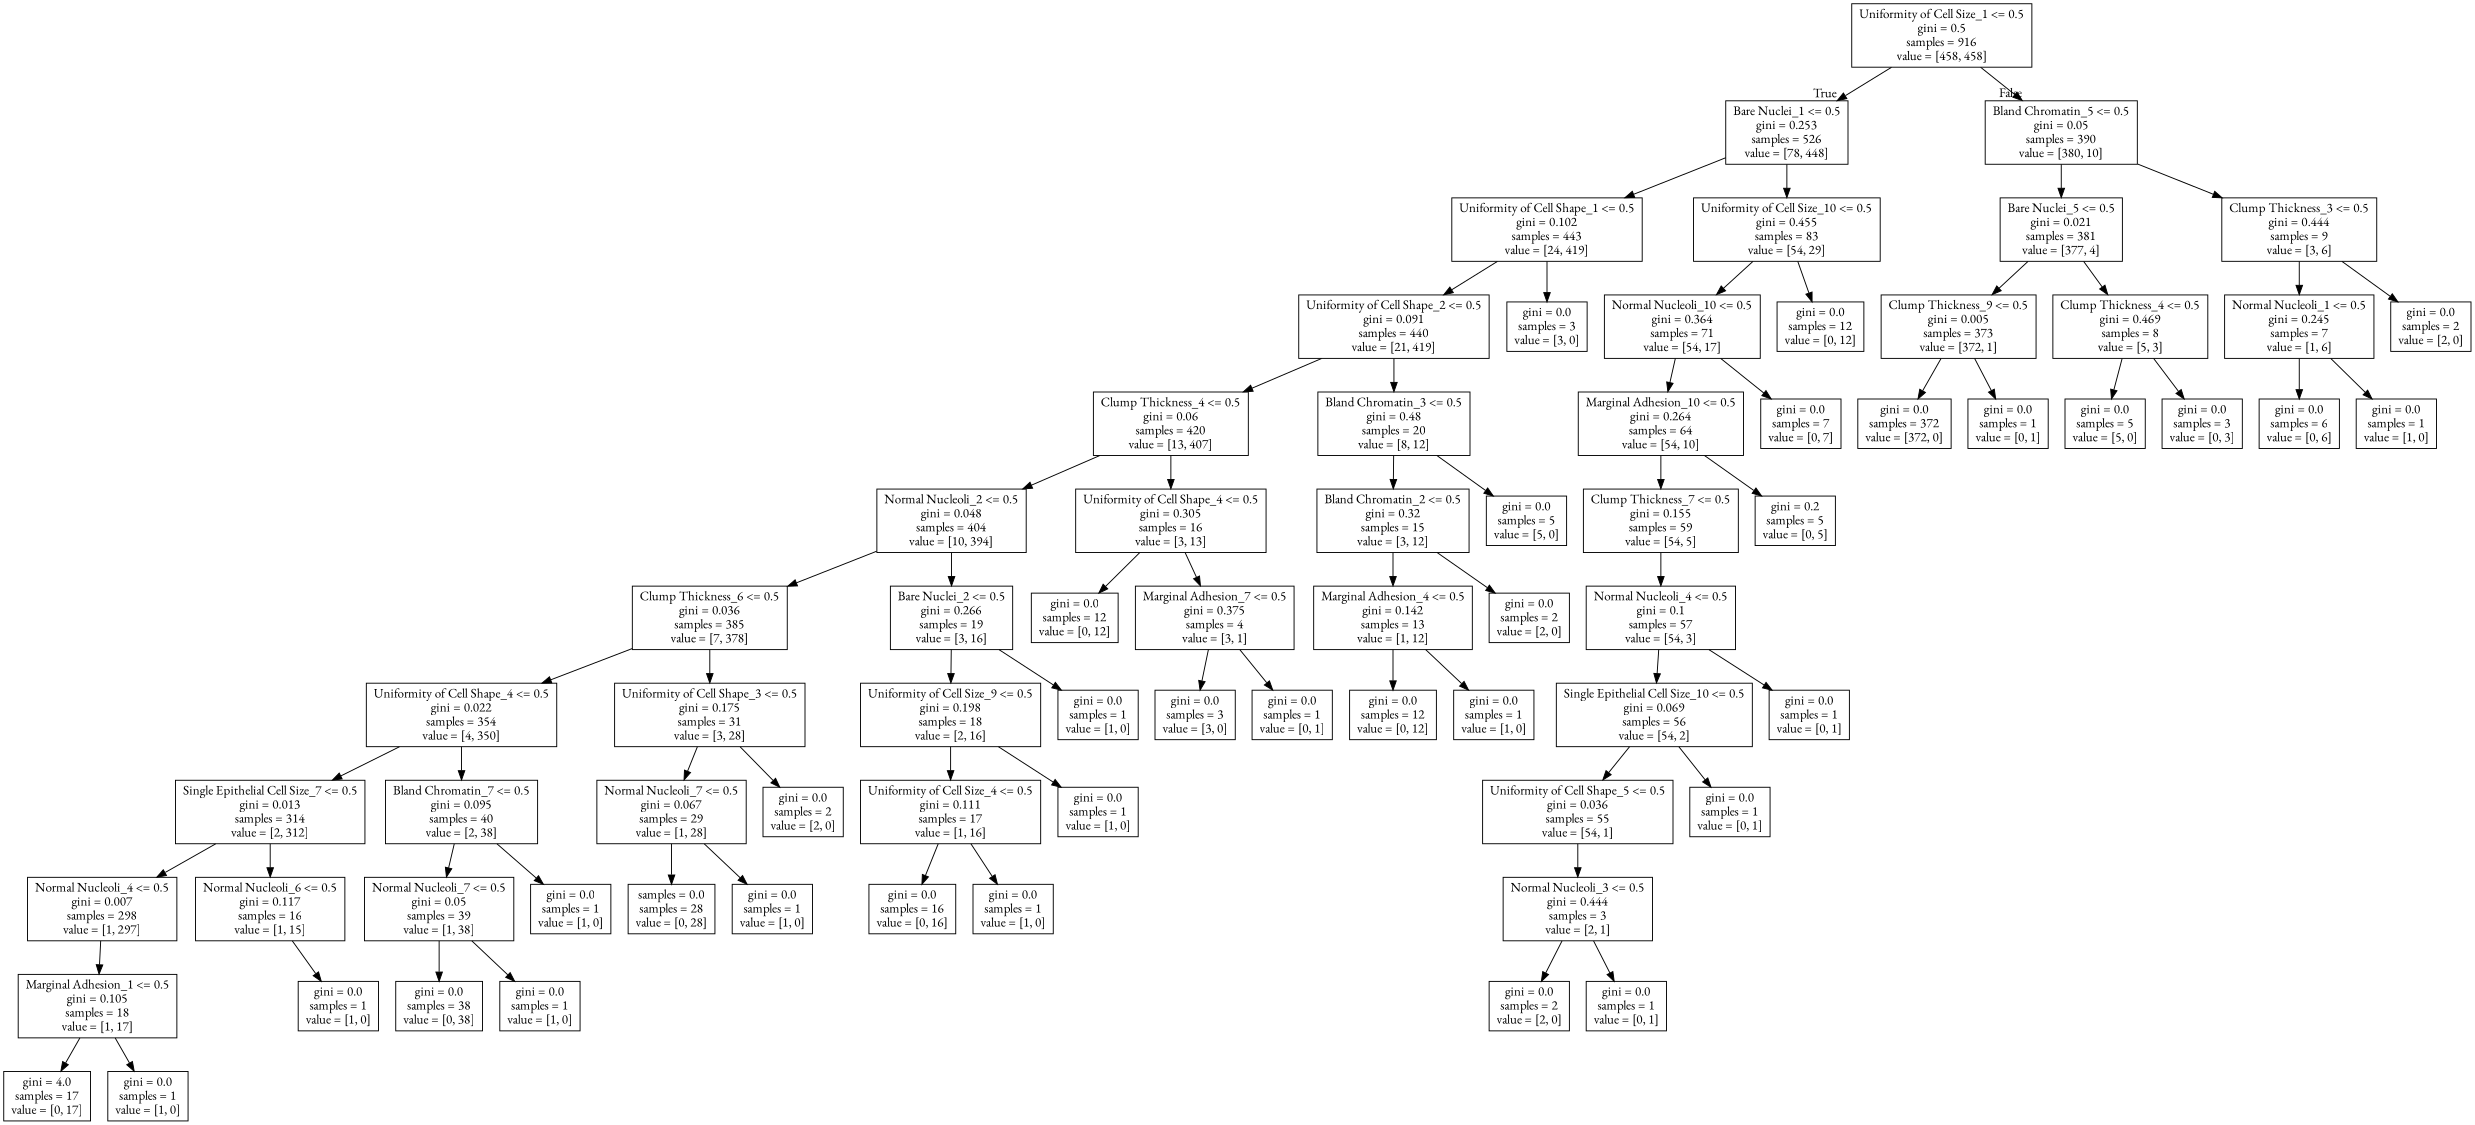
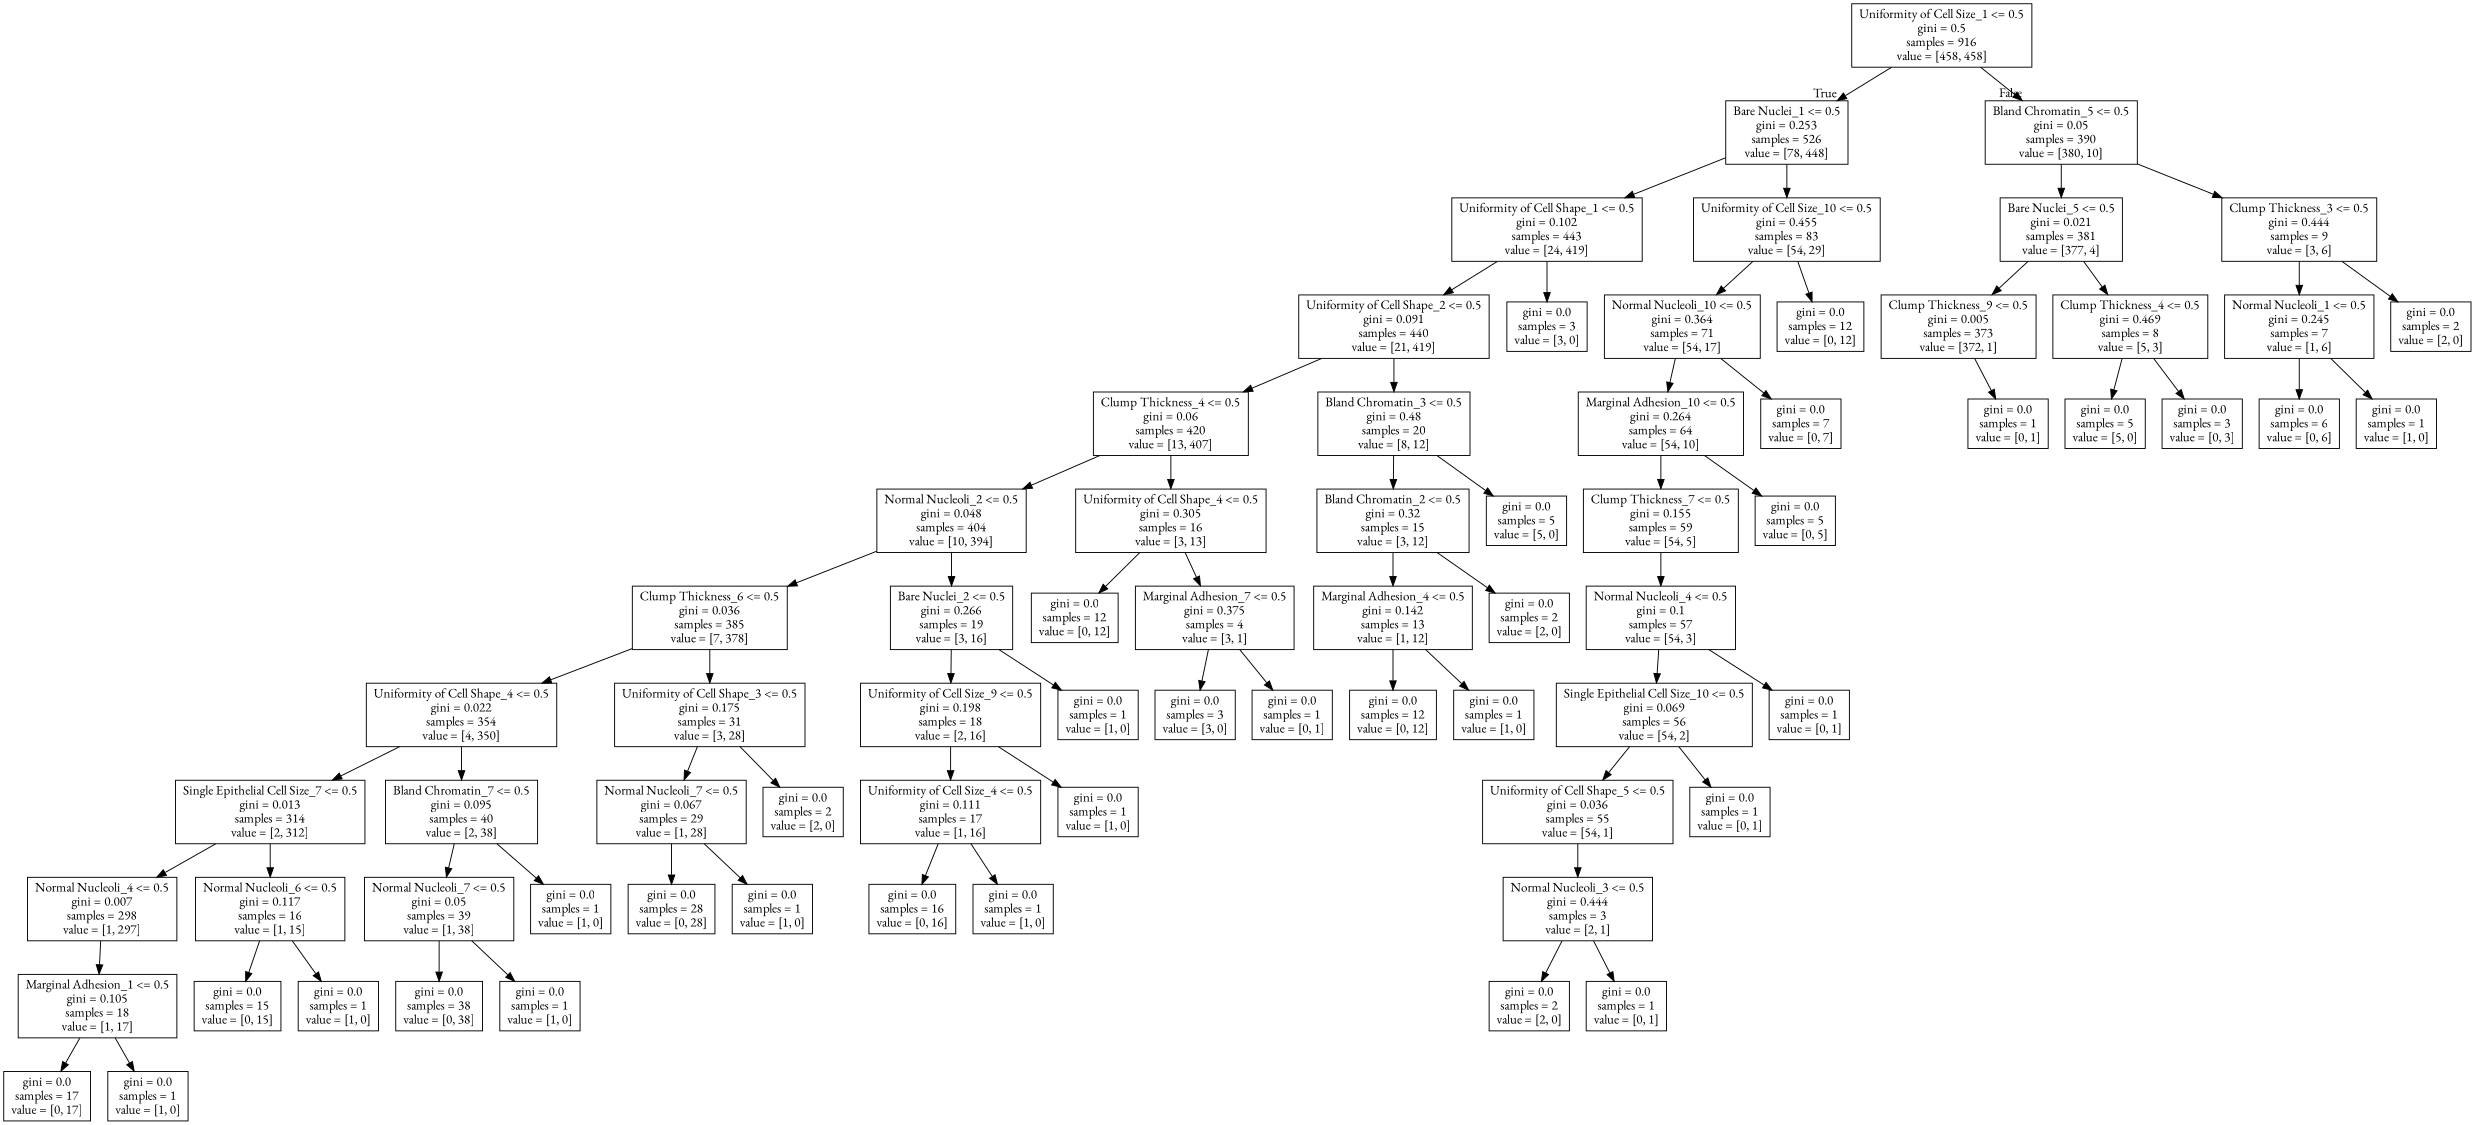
(1904, 424) -> none
(1795, 521) -> (1795, 521)
(672, 909) -> (672, 909)
none -> (238, 1006)
(47, 1096) -> (47, 1096)
